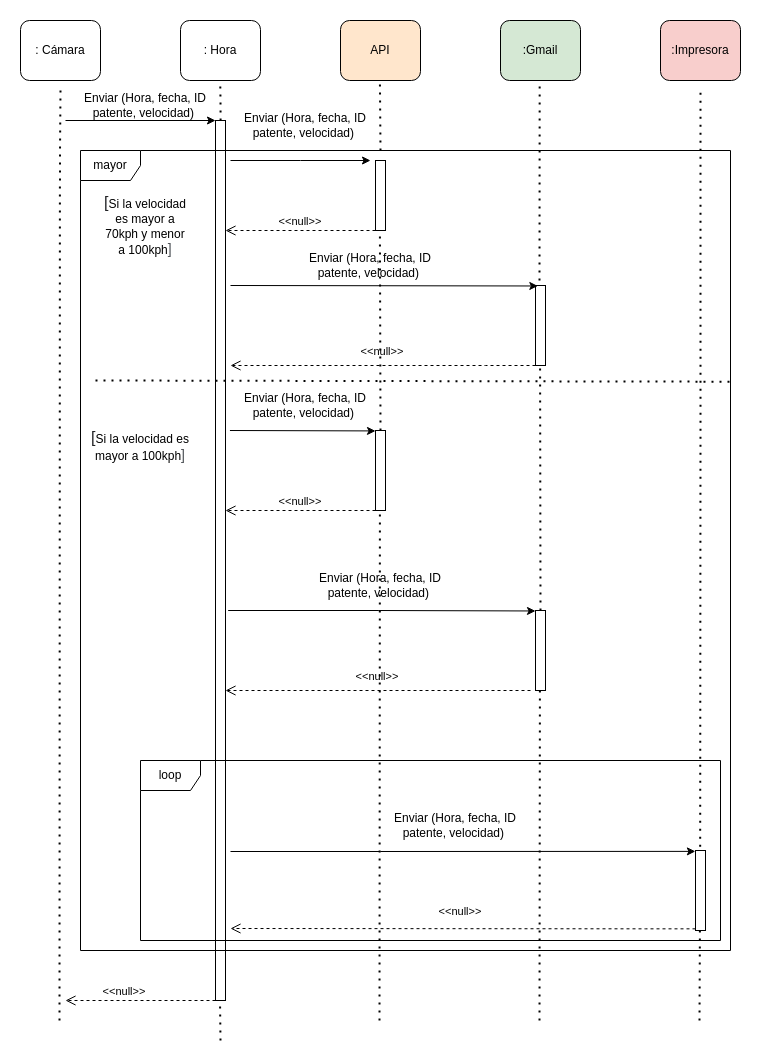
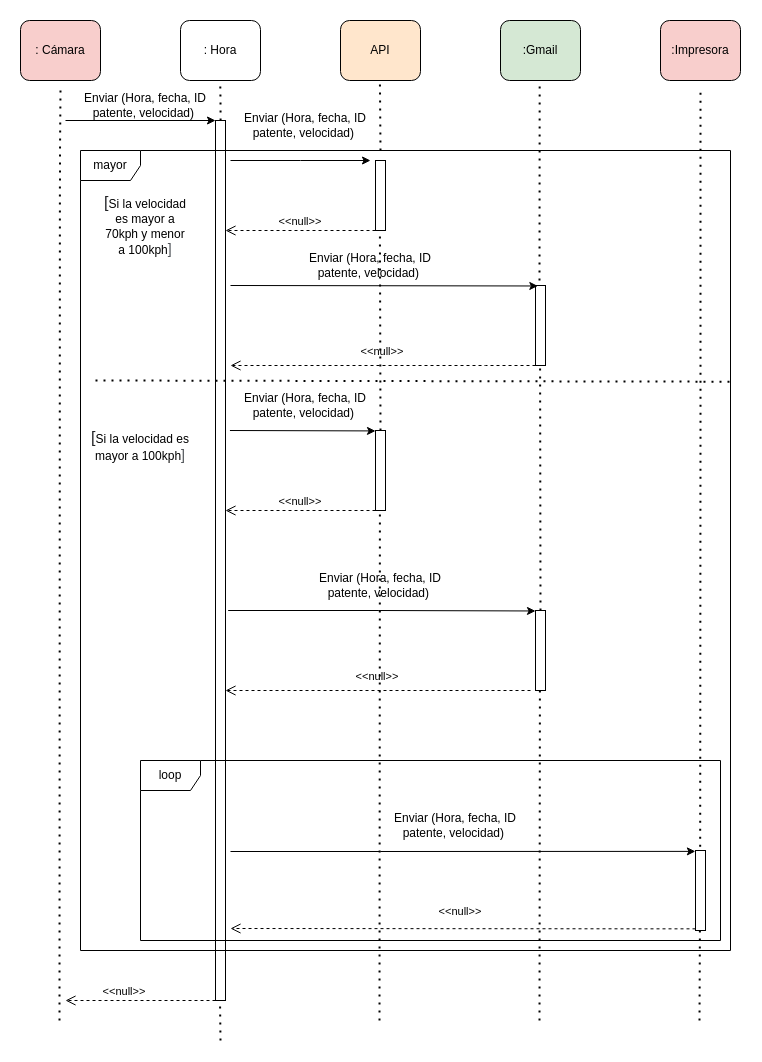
(61, 51) -> (61, 51)
